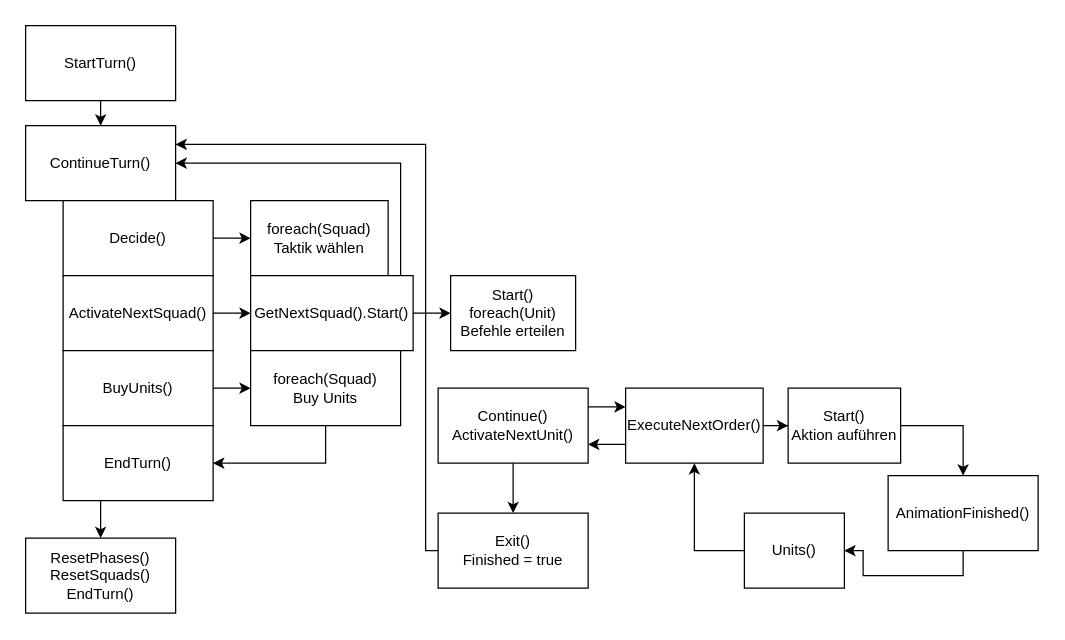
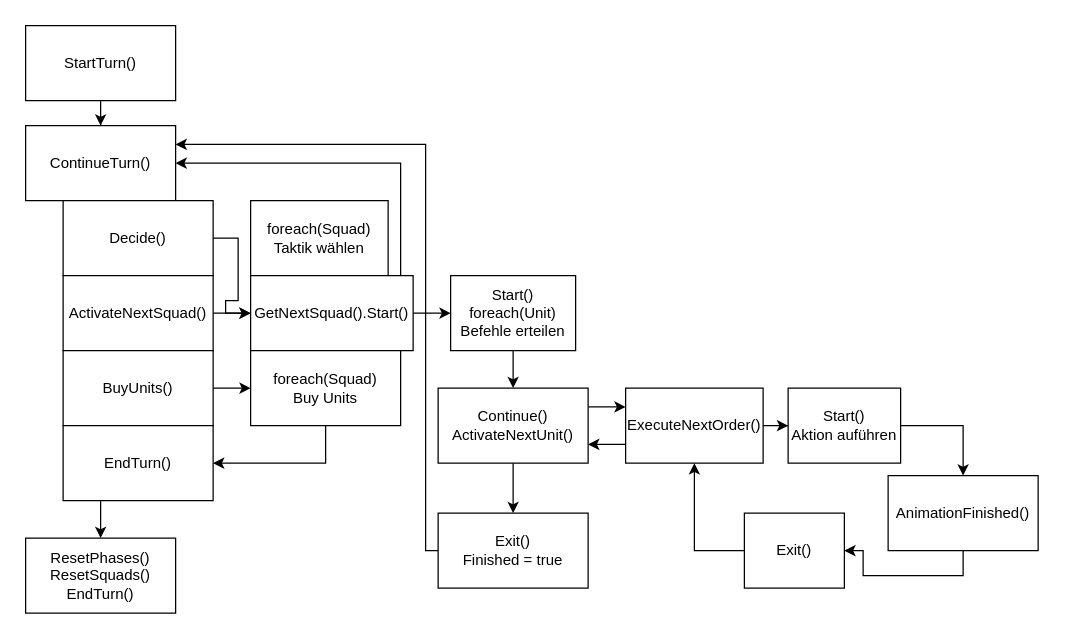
(239, 238) -> (238, 278)
none -> (513, 365)
(794, 551) -> (794, 551)
